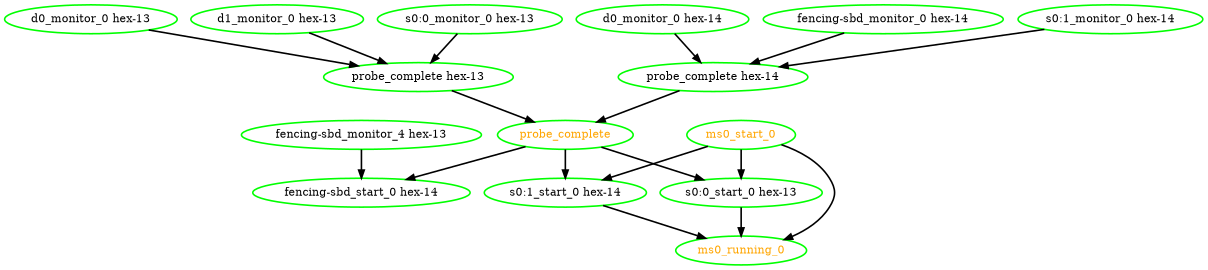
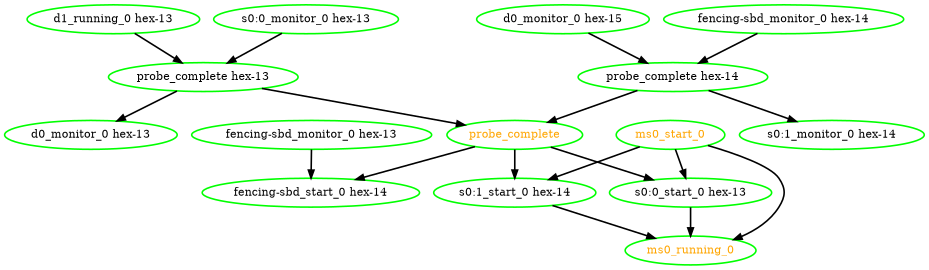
(277, 19) -> (113, 19)
(662, 19) -> (563, 19)
(249, 47) -> (151, 104)
(916, 48) -> (749, 105)
(361, 135) -> (312, 135)
